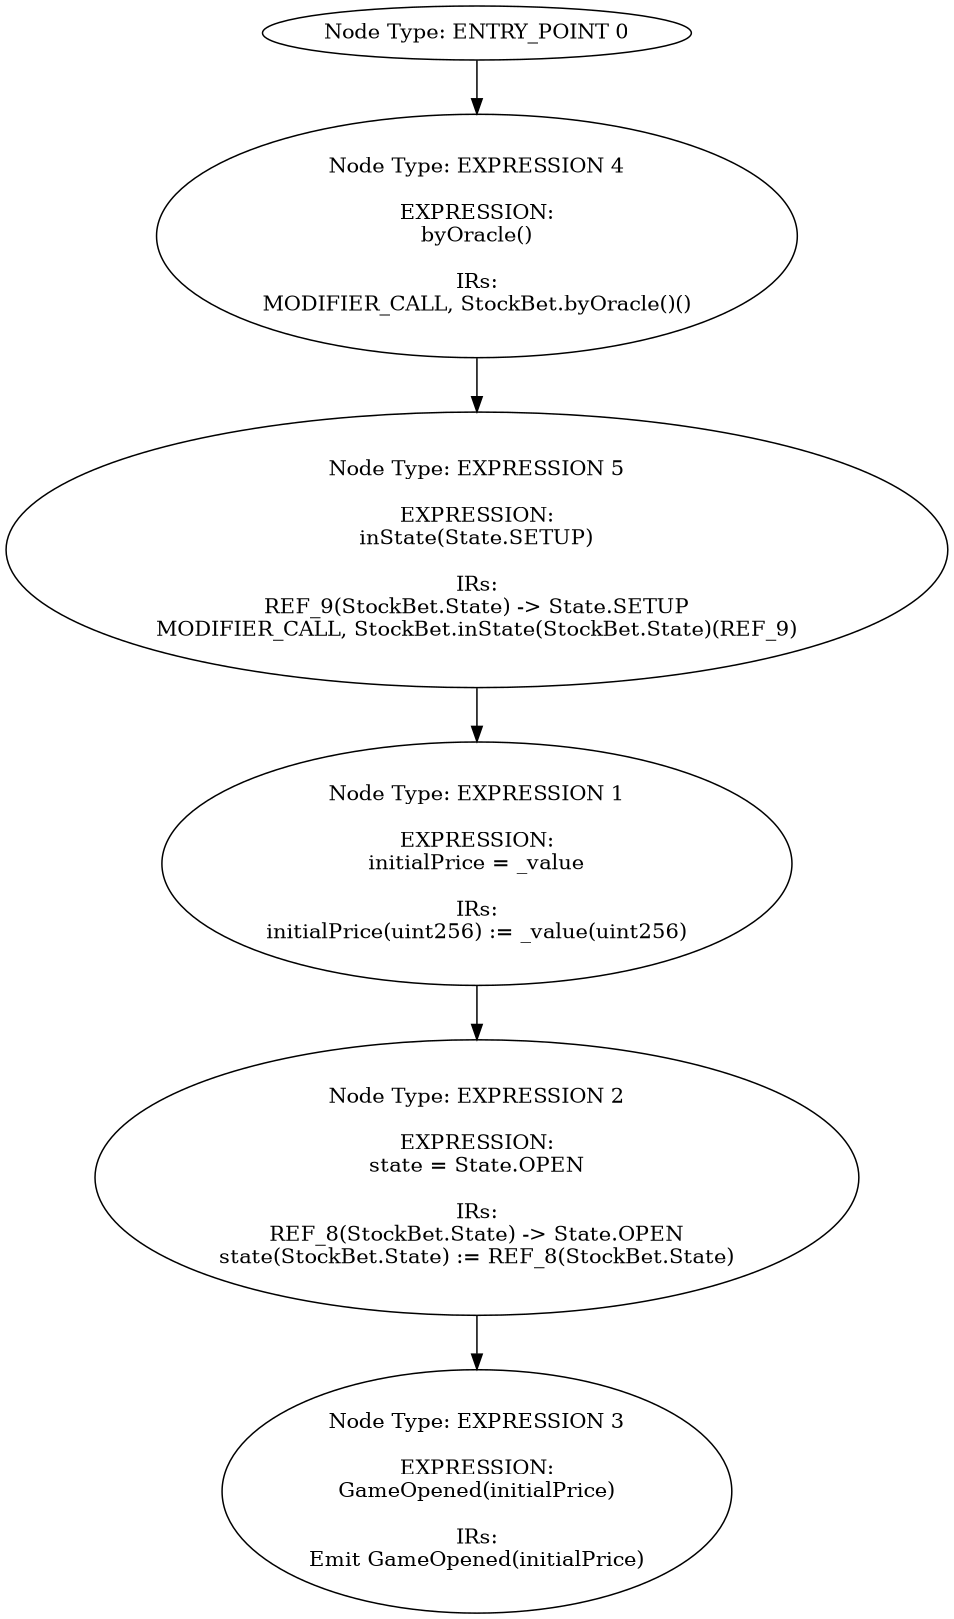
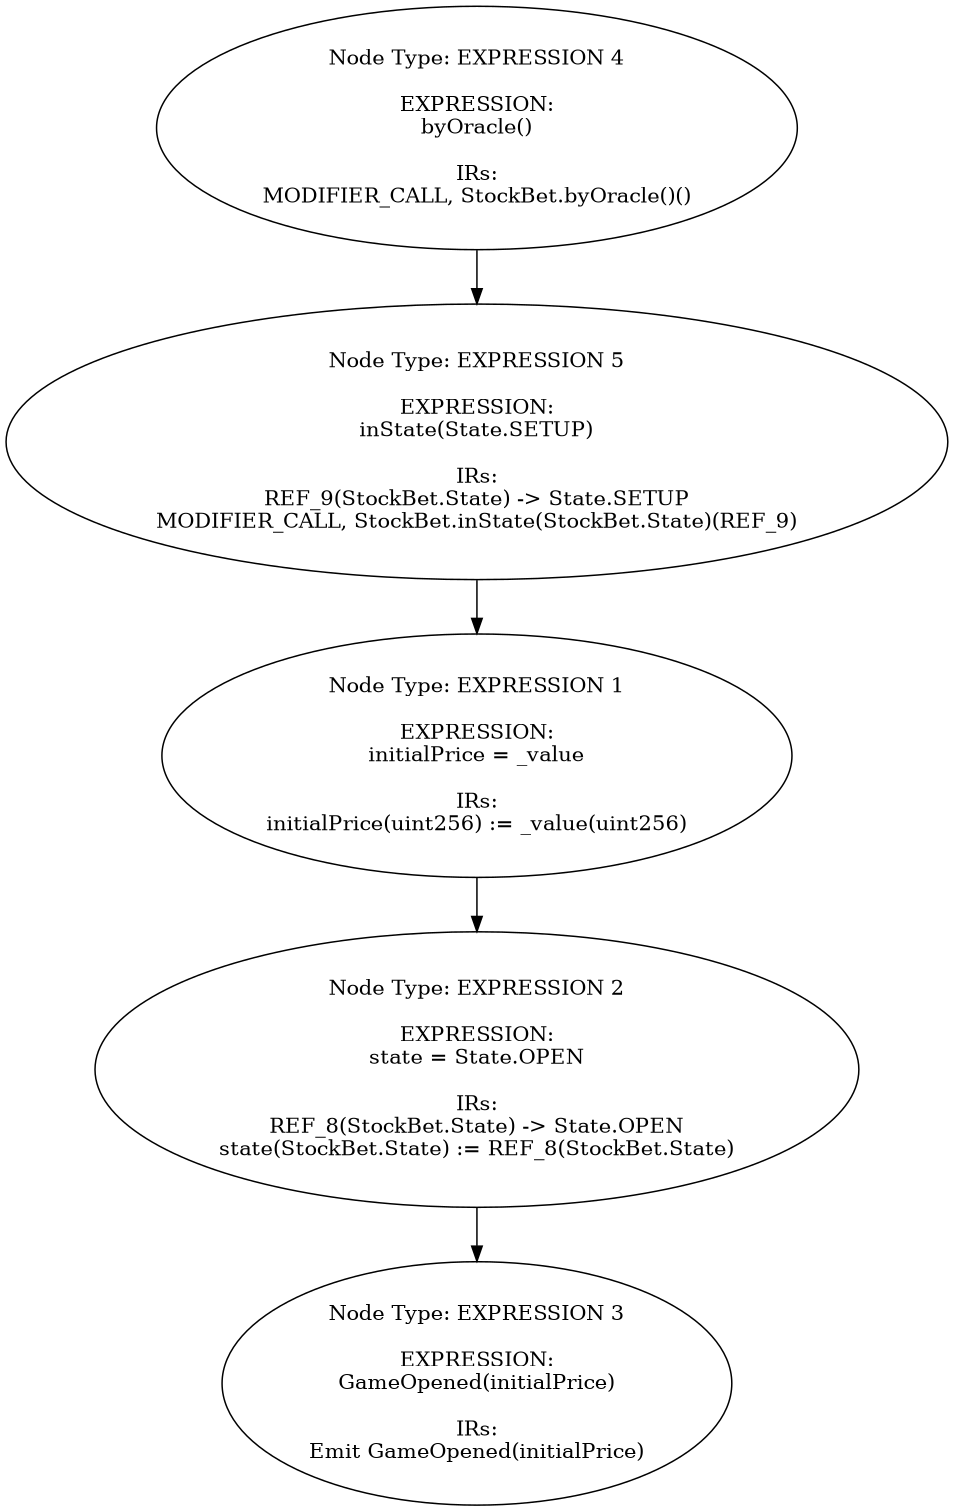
(477, 33) -> none
